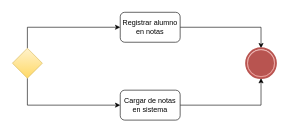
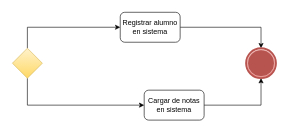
(150, 27) -> (150, 27)
(150, 105) -> (174, 105)
